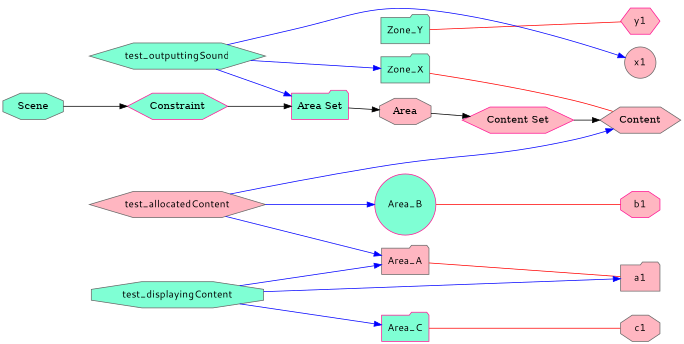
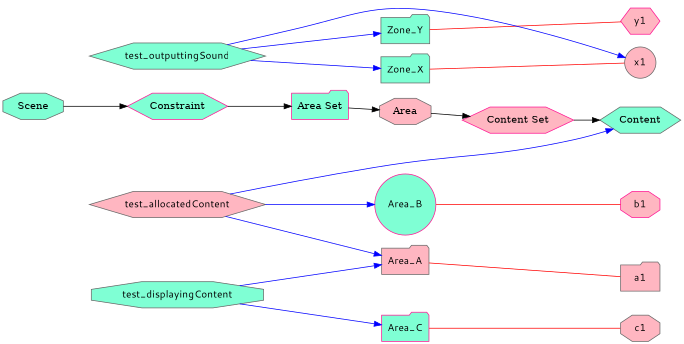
(250, 81) -> (308, 42)
(522, 89) -> (527, 66)
(640, 120) -> (640, 120)
(438, 285) -> none
